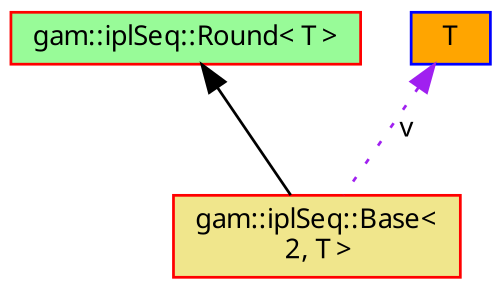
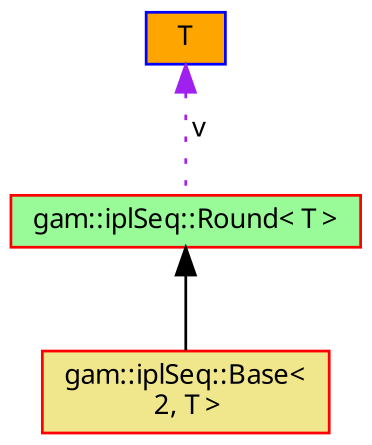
(381, 141) -> (186, 144)
